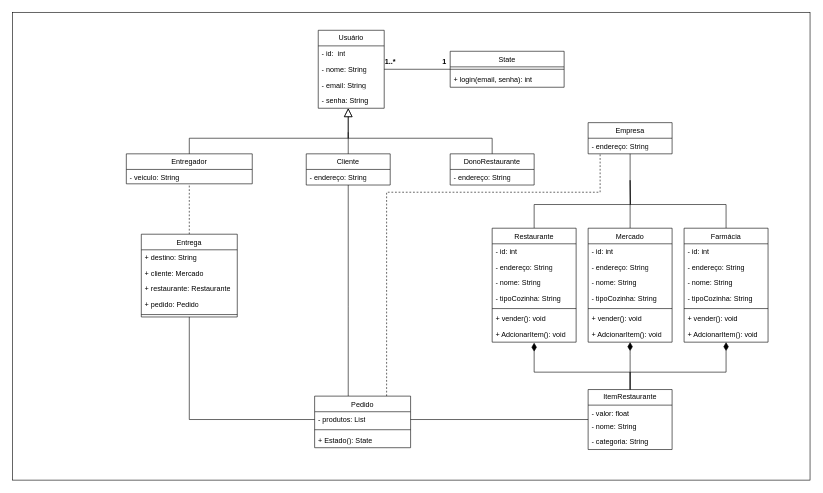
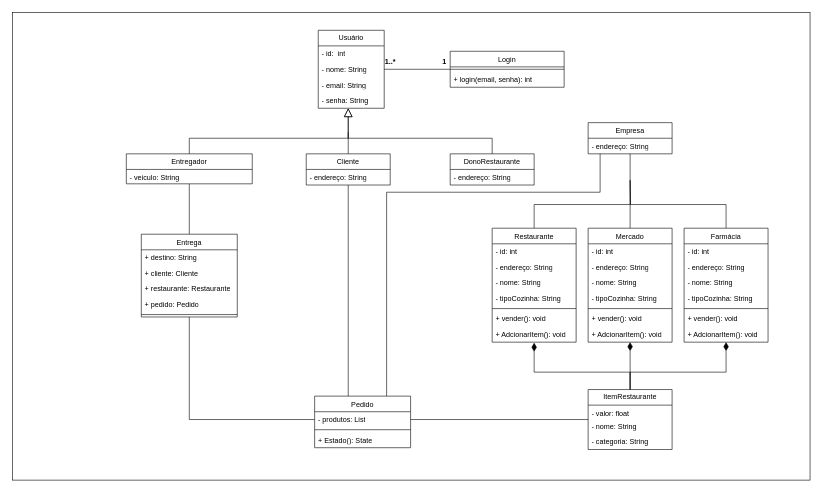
(507, 60) -> (507, 60)
(411, 192) -> (411, 192)
(189, 209) -> (189, 209)
(177, 274) -> (175, 274)
